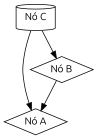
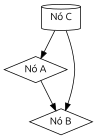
(50, 92) -> (47, 92)
